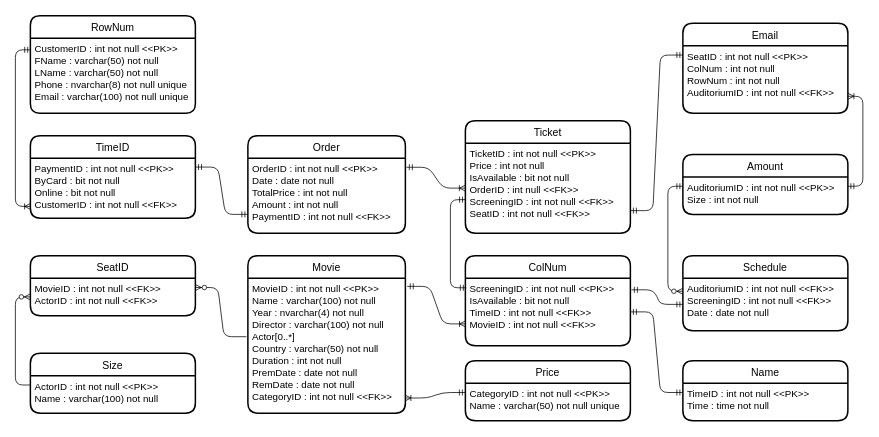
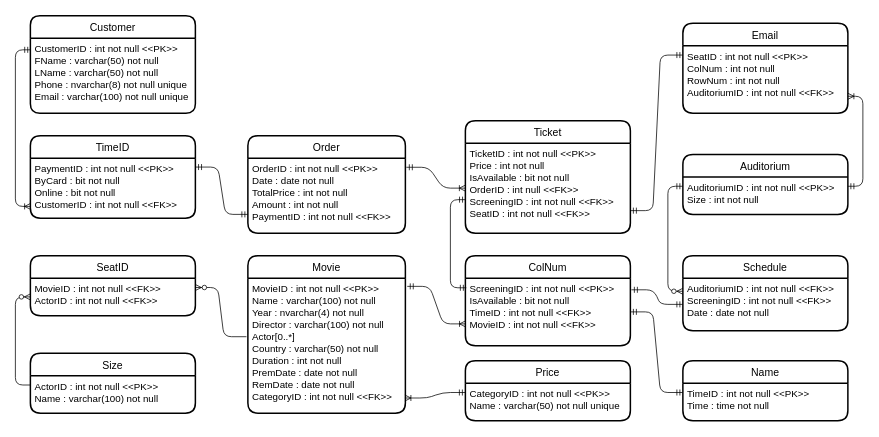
(113, 27) -> (113, 27)
(765, 166) -> (765, 166)
